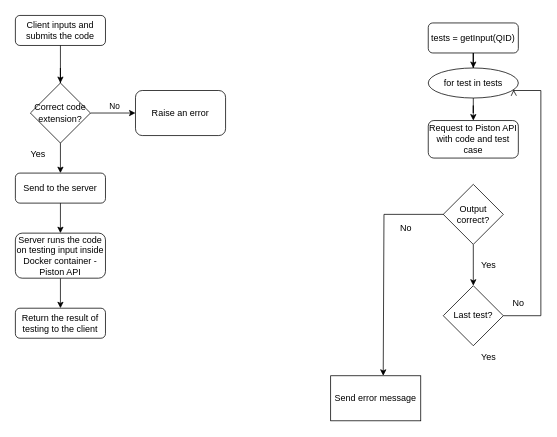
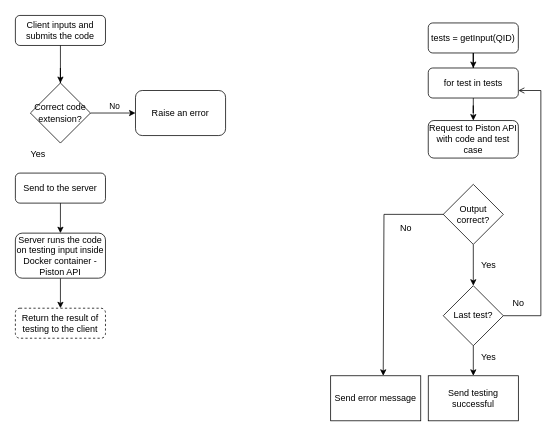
(473, 83) -> (473, 83)
(60, 155) -> none
(60, 323) -> (60, 323)
none -> (473, 357)
none -> (473, 398)
